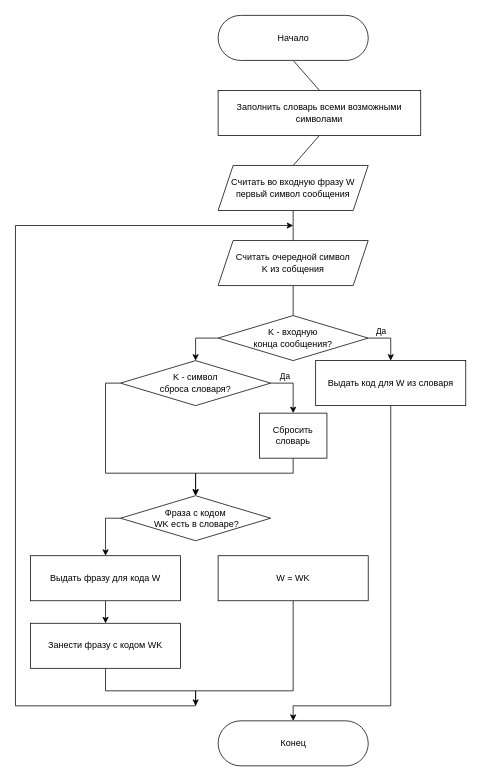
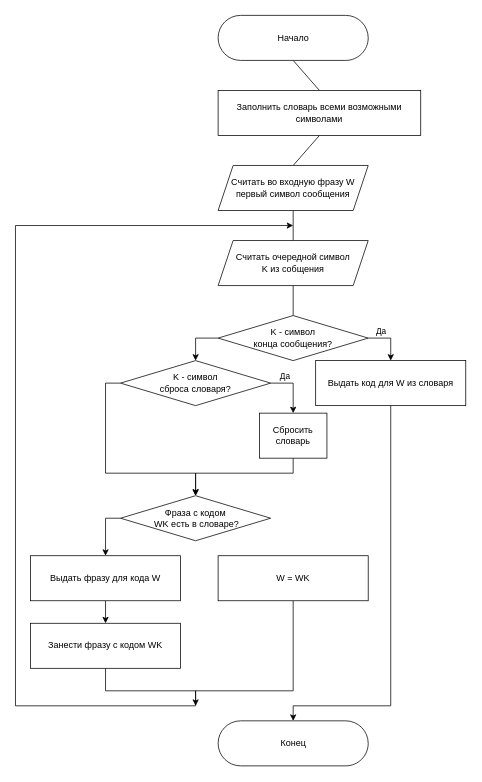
(293, 338) -> (293, 338)
